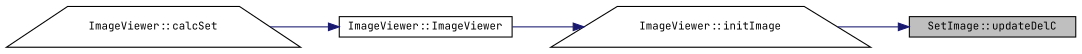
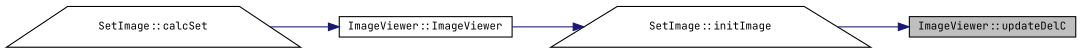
(154, 27) -> (154, 27)
(711, 27) -> (711, 27)
(993, 27) -> (993, 27)
